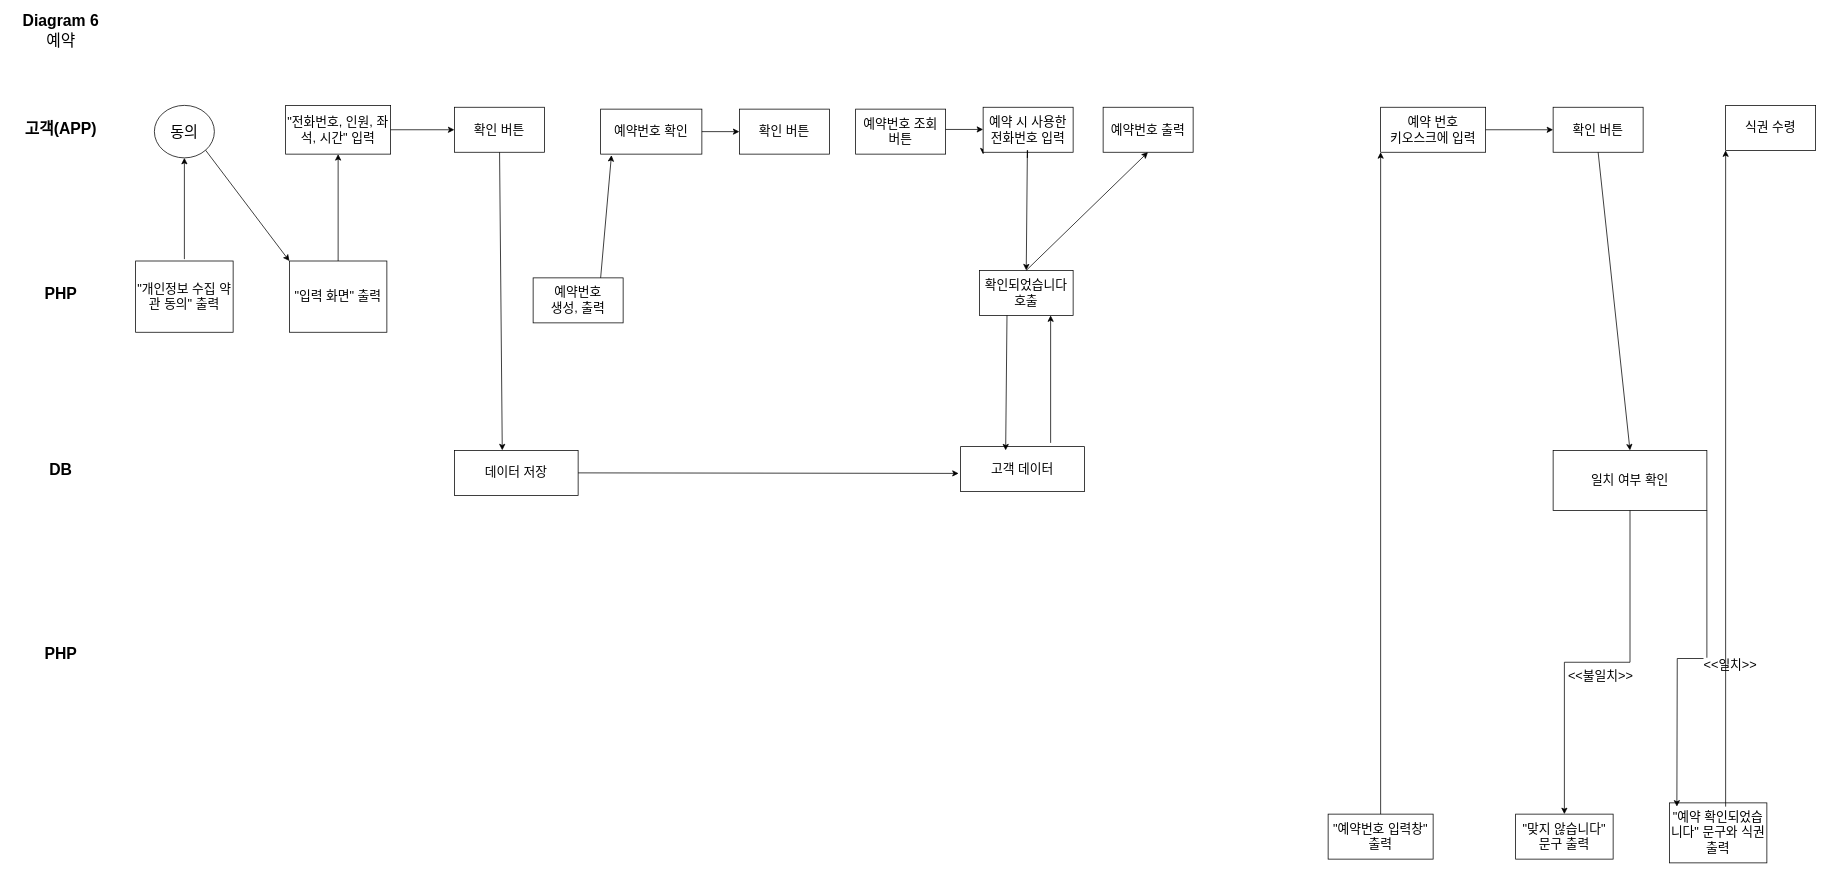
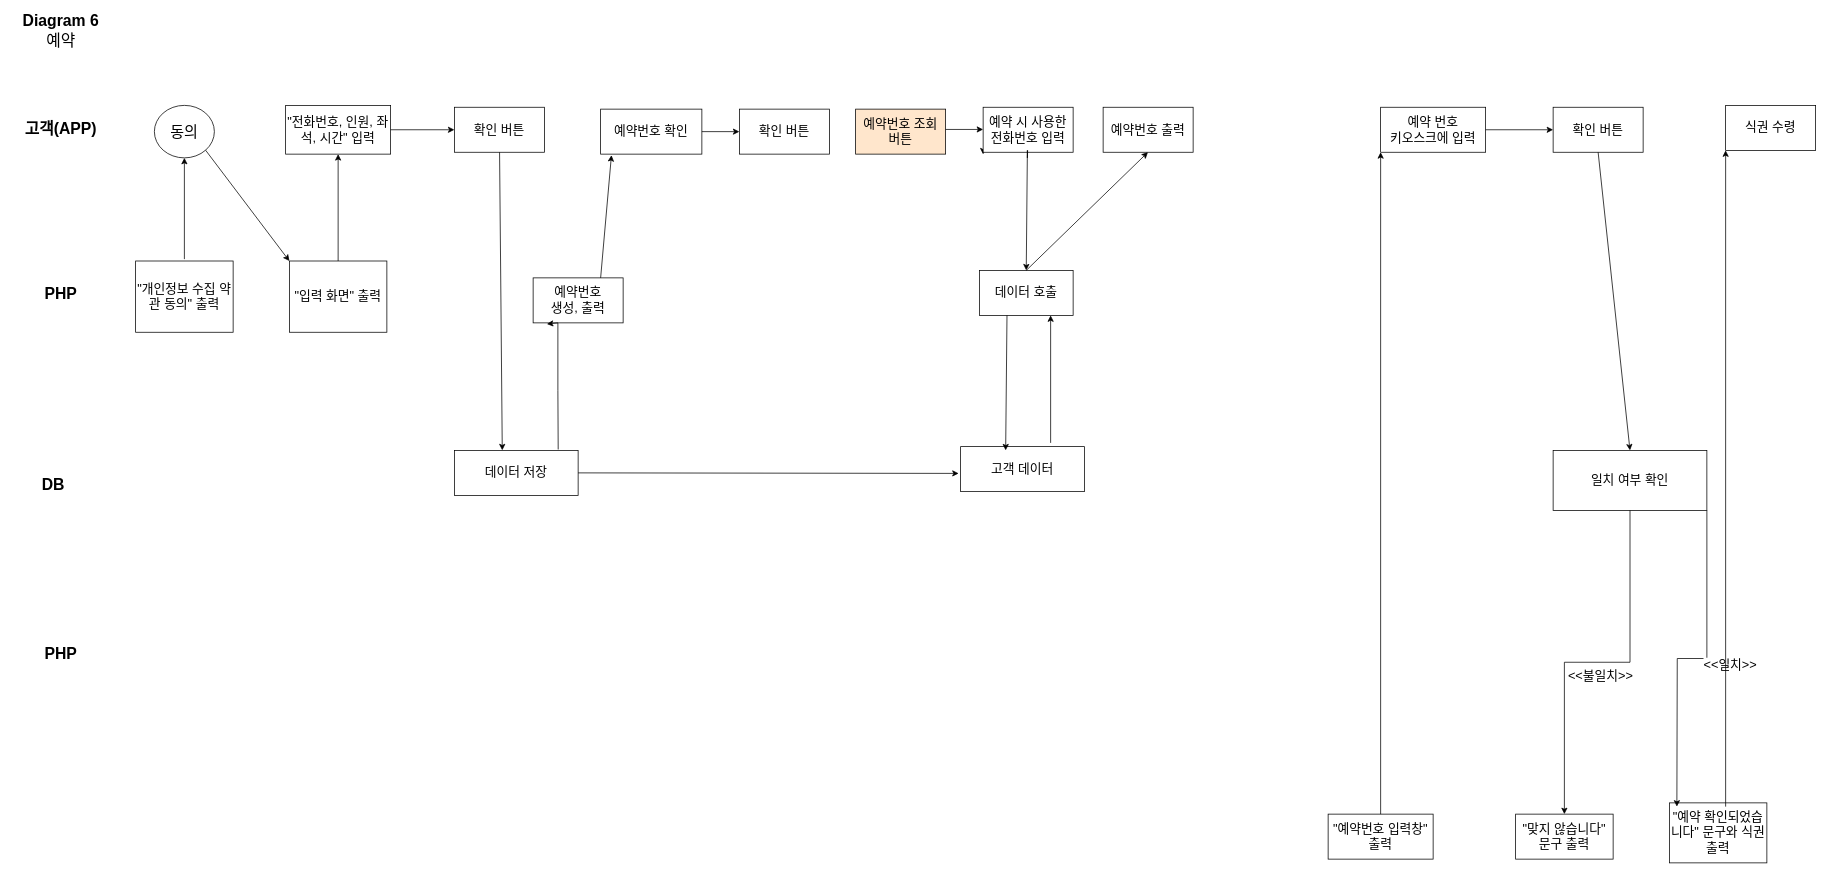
(900, 132) -> (900, 132)
(1026, 293) -> (1026, 293)
none -> (558, 446)
(60, 469) -> (53, 484)
